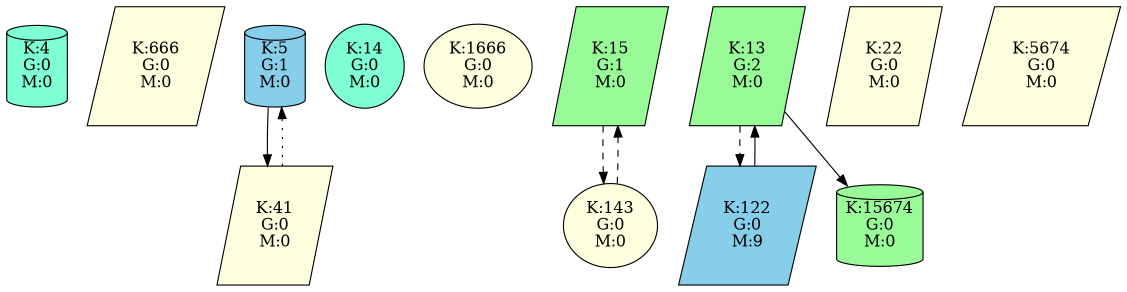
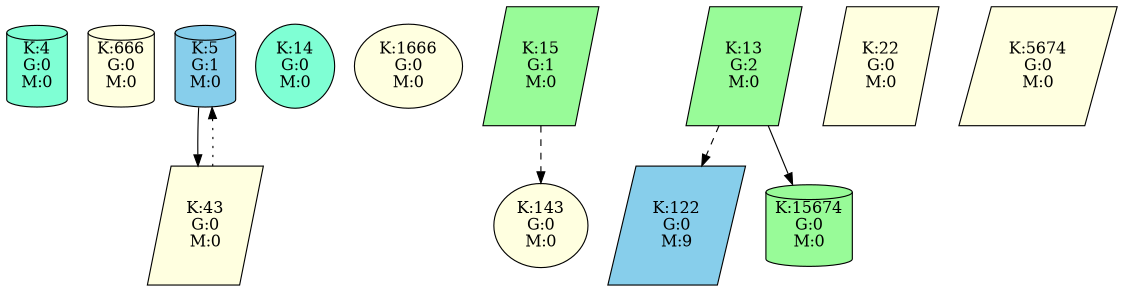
(156, 66) -> (121, 66)
(755, 152) -> none
(618, 160) -> none
(275, 226) -> (205, 226)
